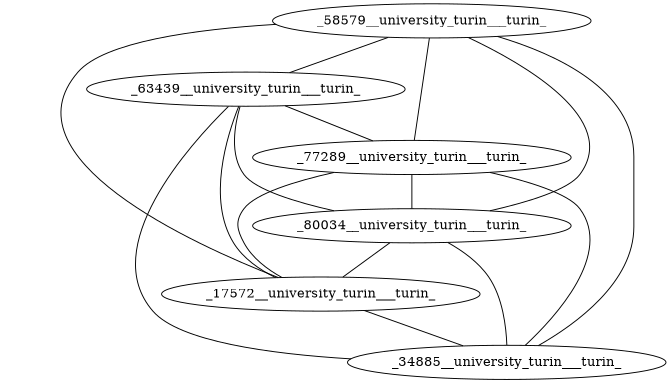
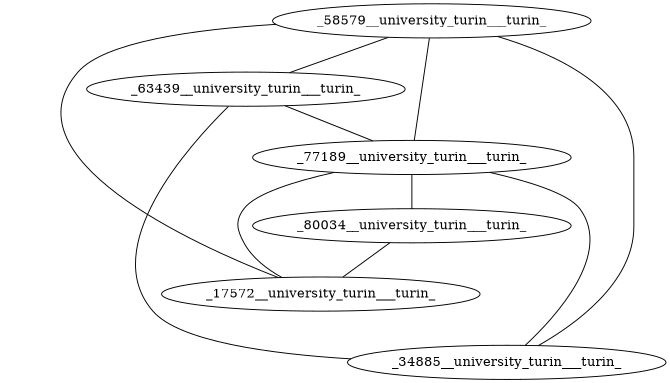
(584, 127) -> none
(412, 157) -> (412, 157)
(255, 183) -> none
(221, 202) -> none
(493, 284) -> none
(414, 328) -> none
